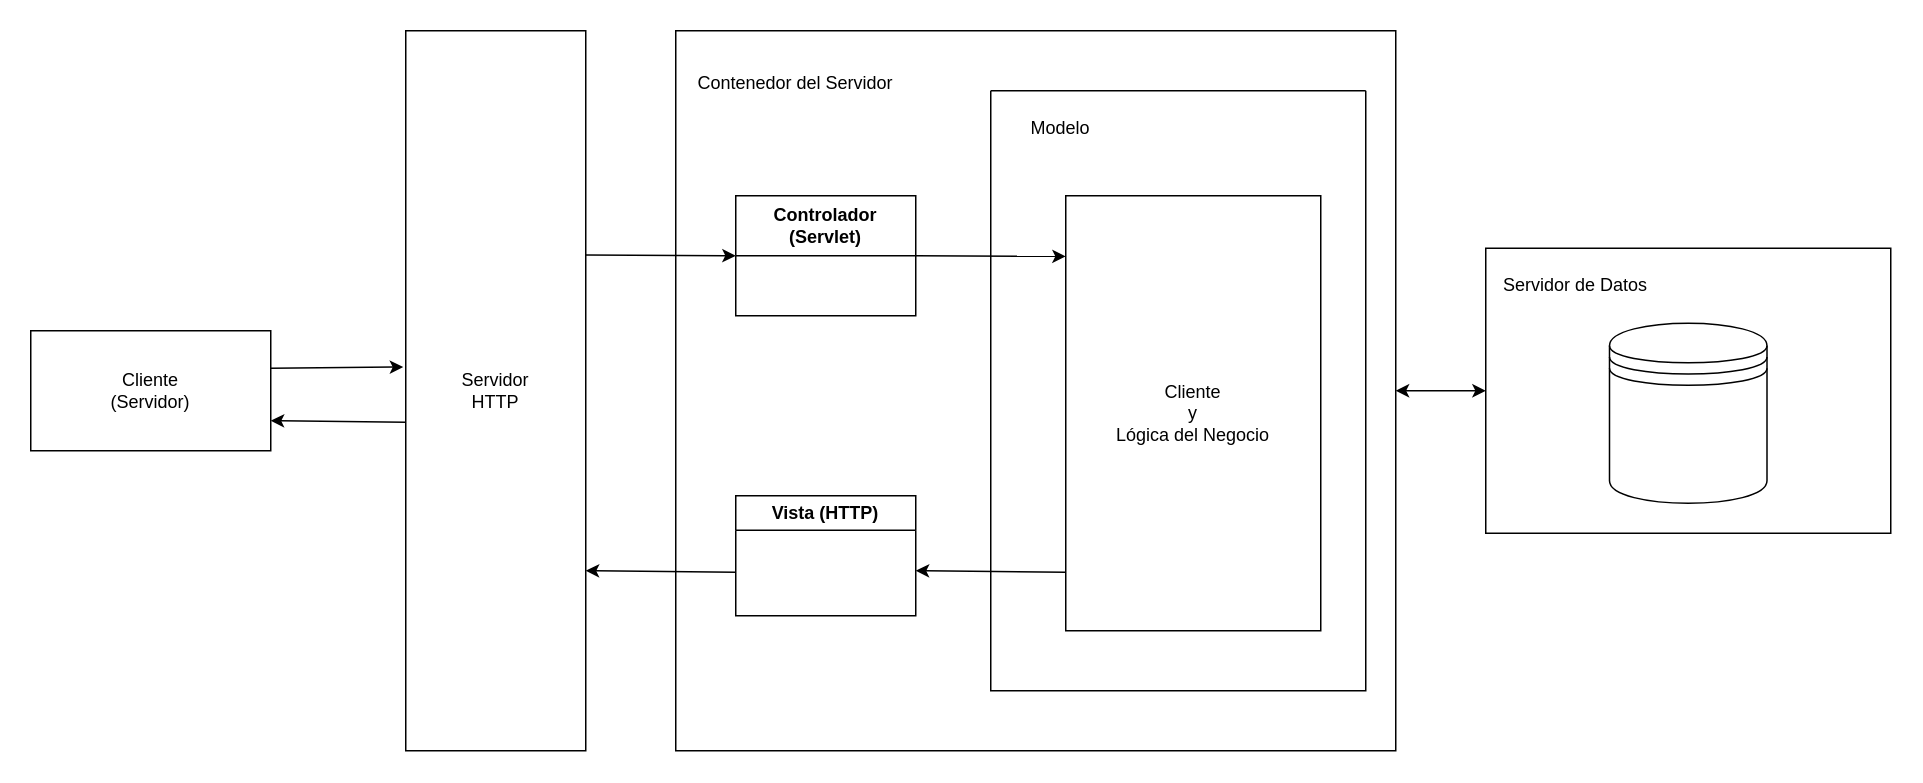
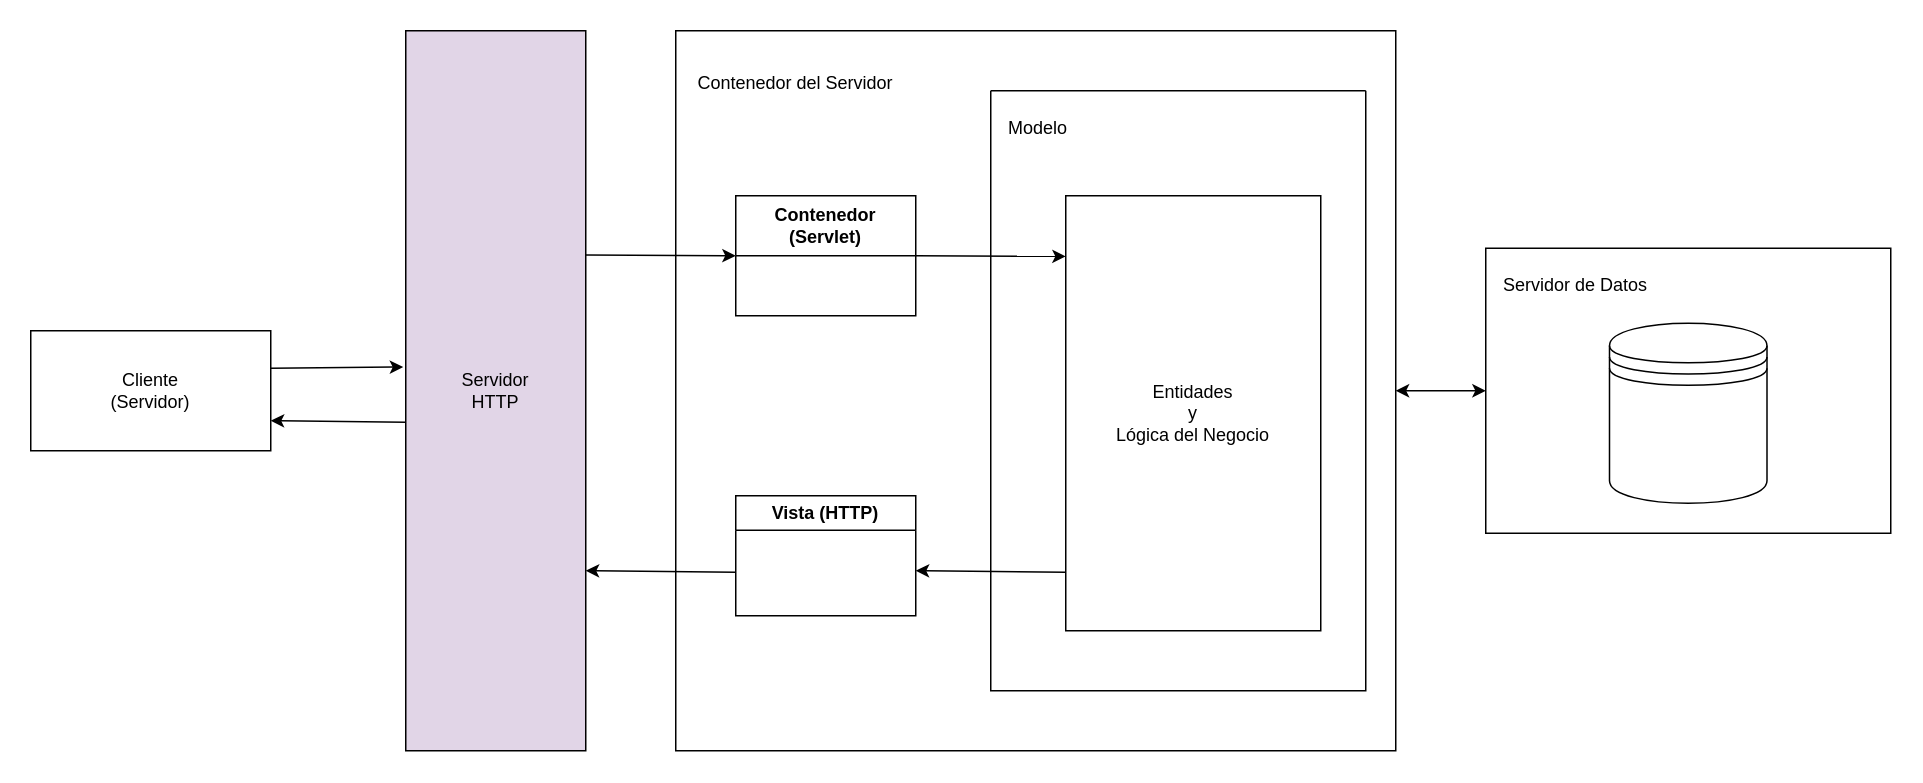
(1141, 128) -> (1118, 128)
(826, 226) -> (826, 226)
(496, 391) -> (496, 391)
(1193, 413) -> (1193, 413)
